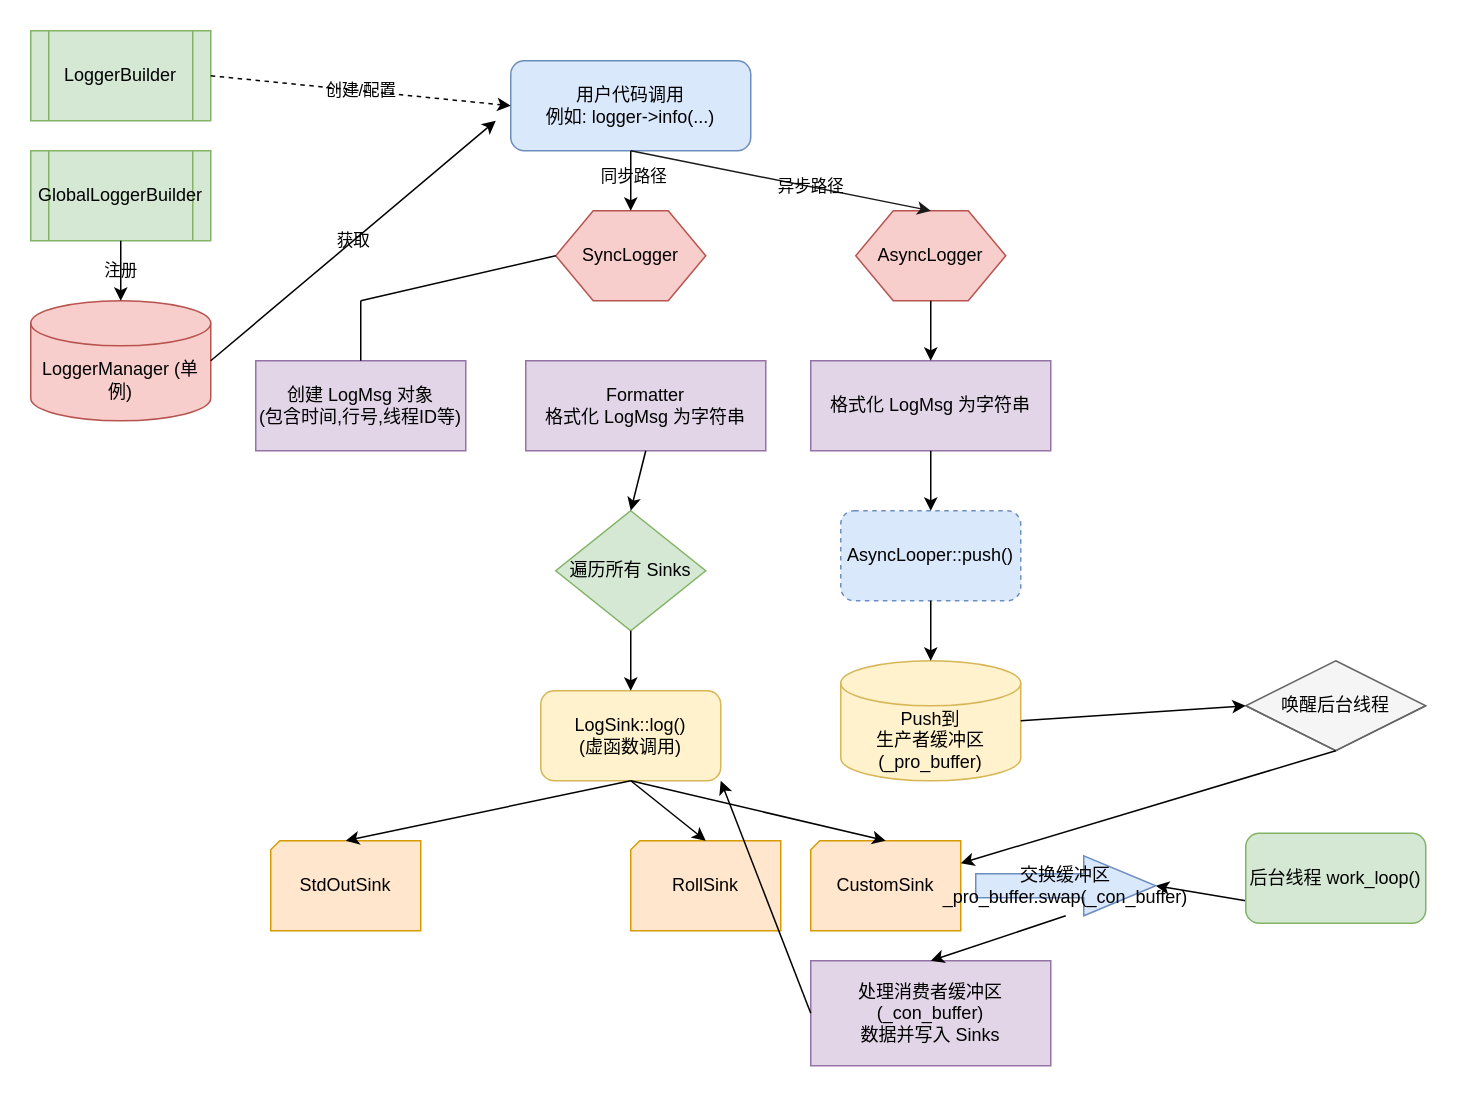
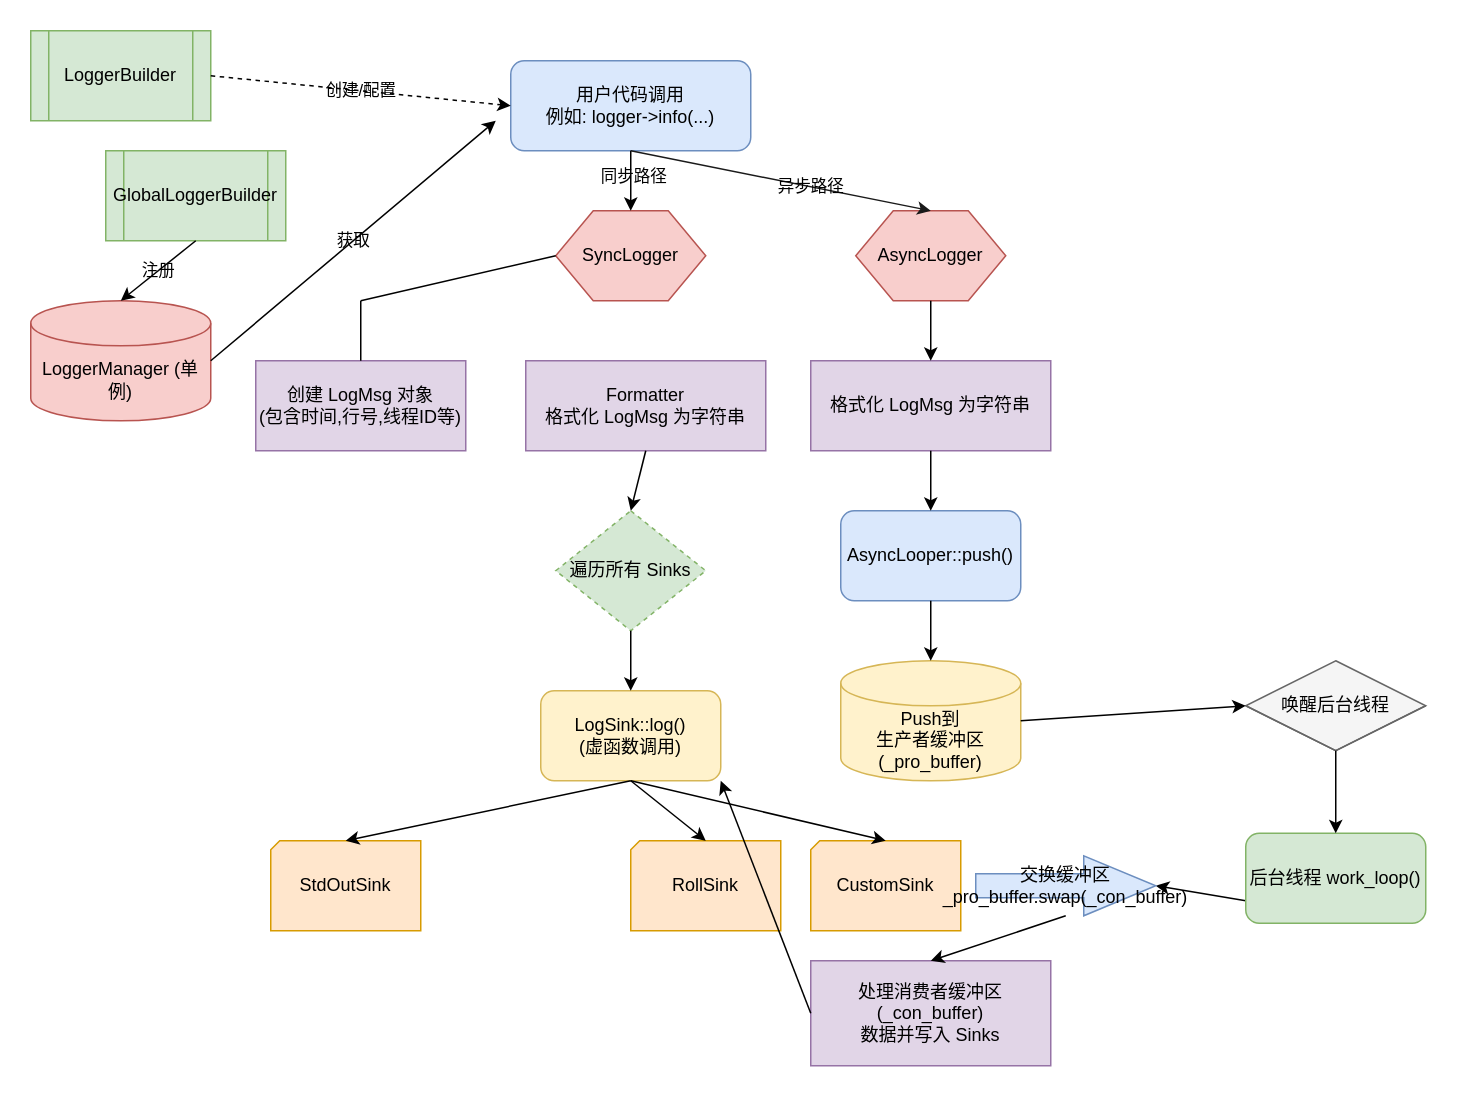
(121, 196) -> (196, 196)
(931, 556) -> (931, 556)
(631, 571) -> (631, 571)
(1151, 806) -> (1336, 787)
